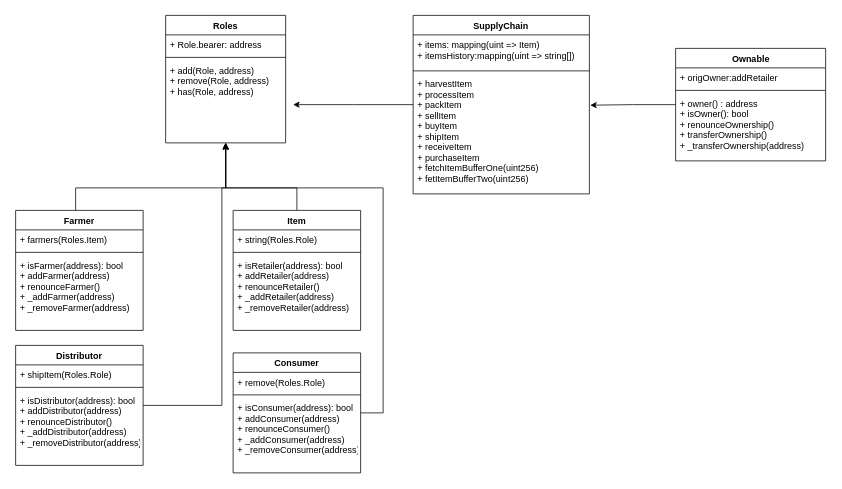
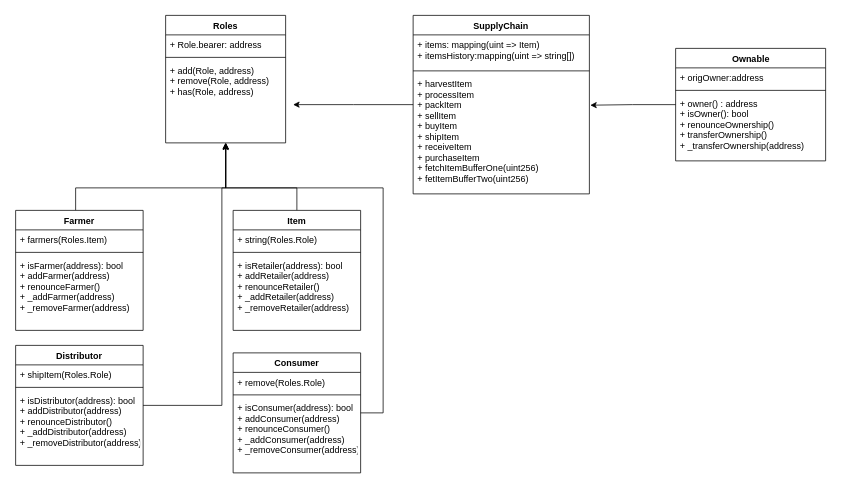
(732, 78) -> (724, 78)
